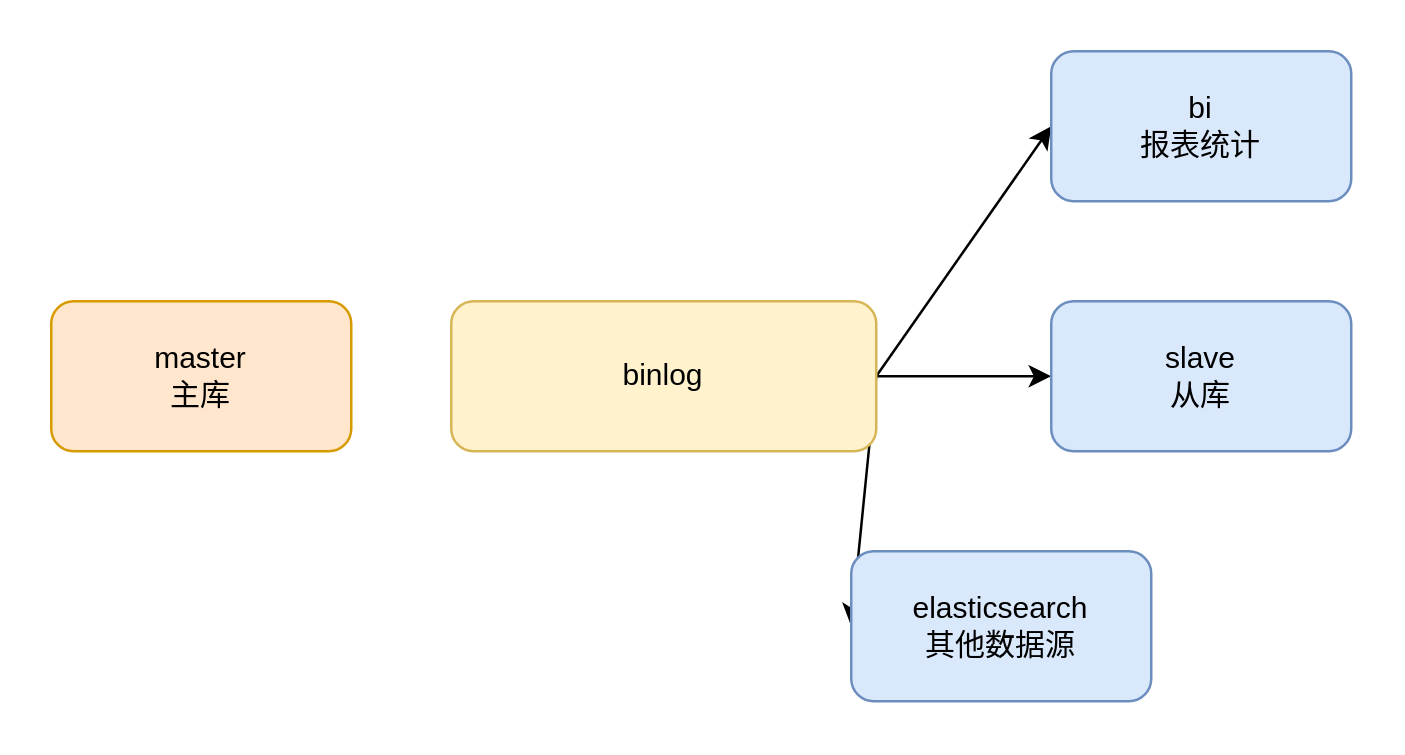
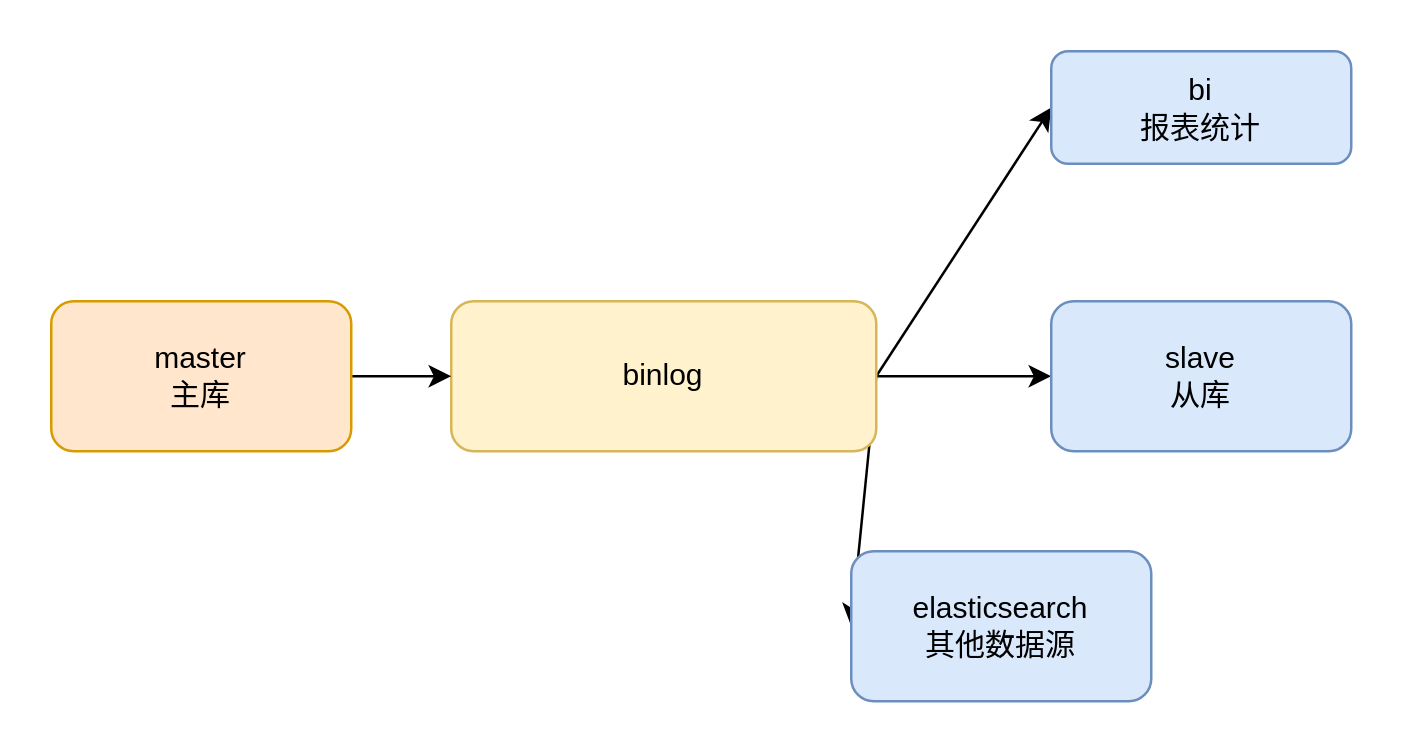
(1201, 126) -> (1201, 108)
none -> (393, 376)
